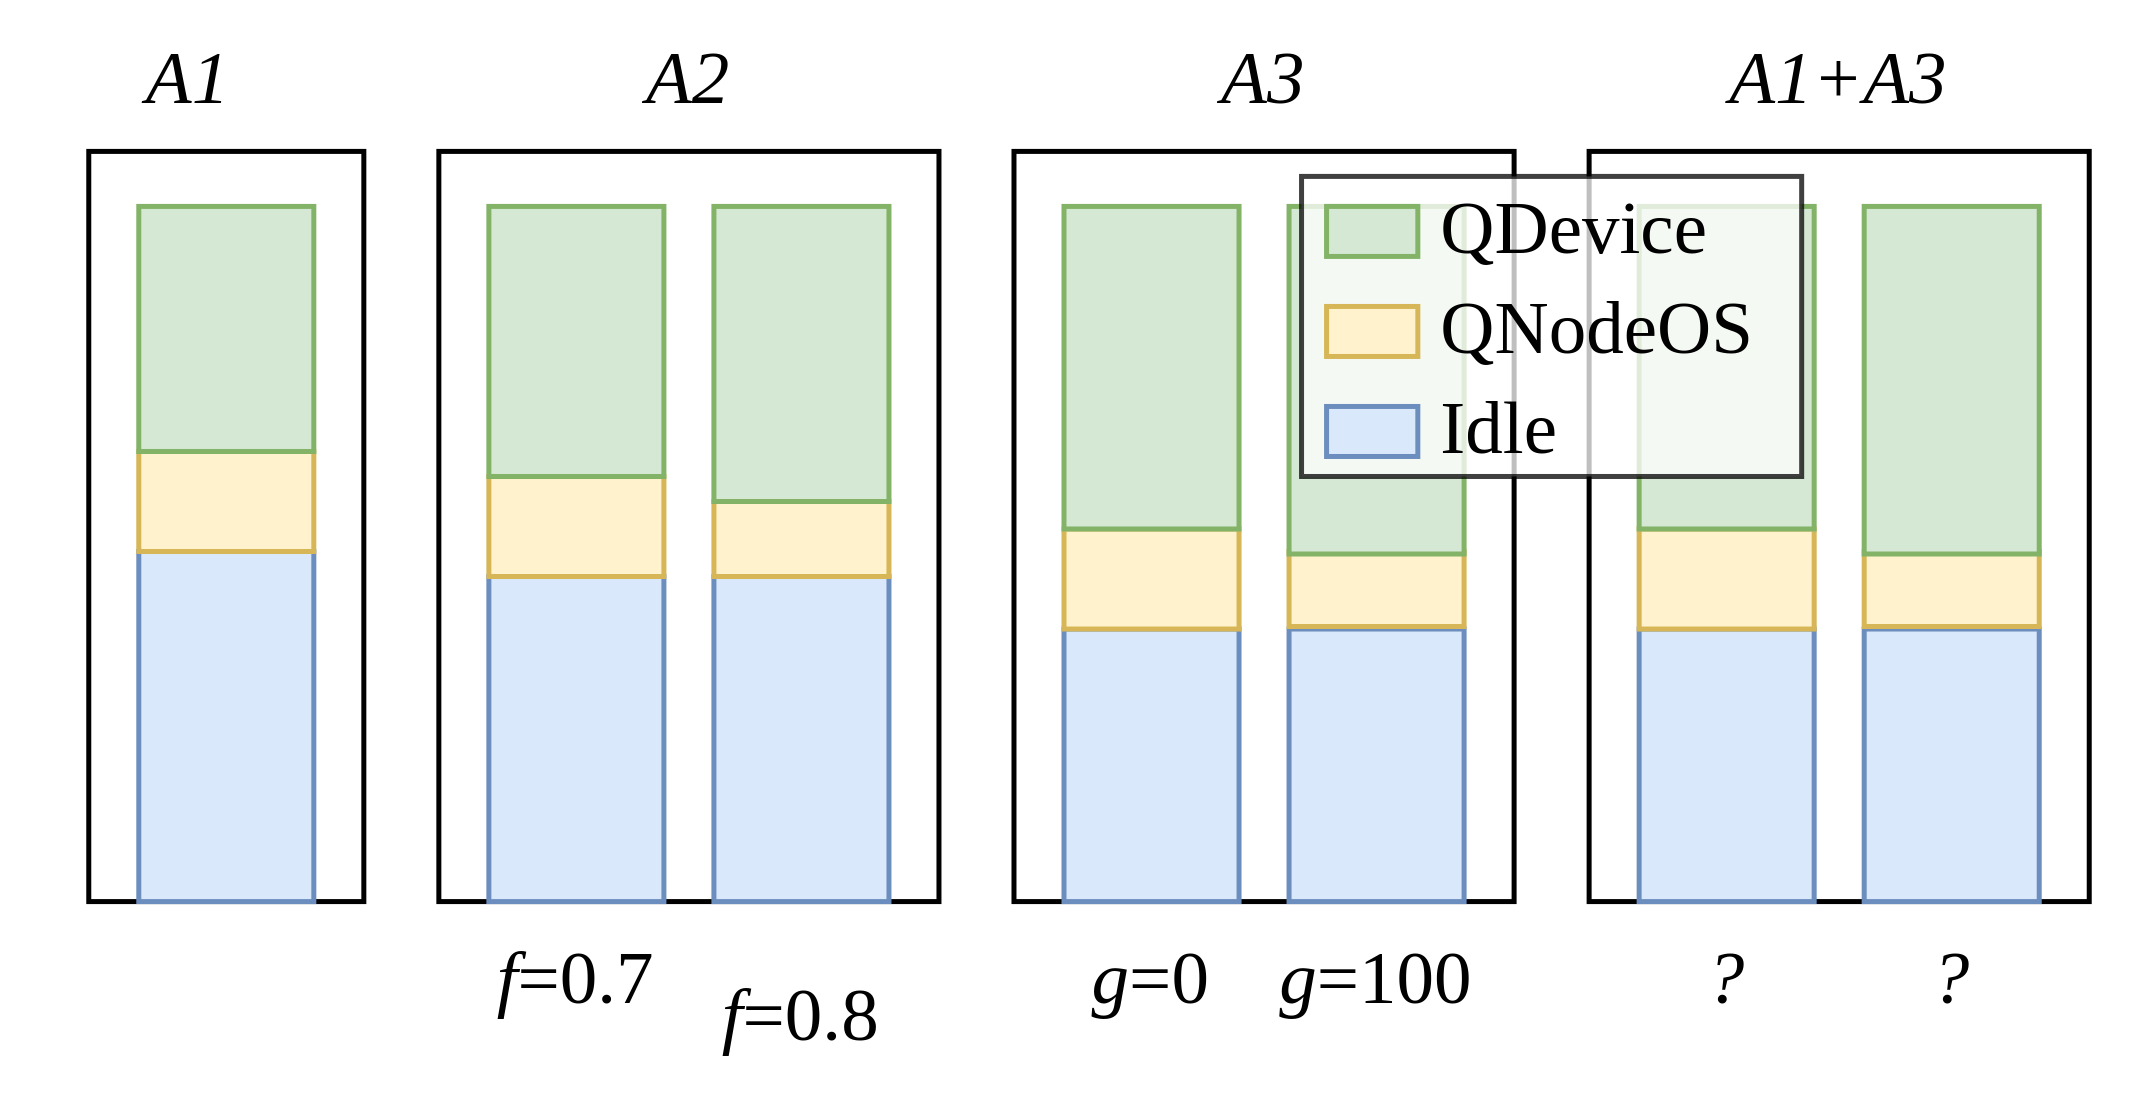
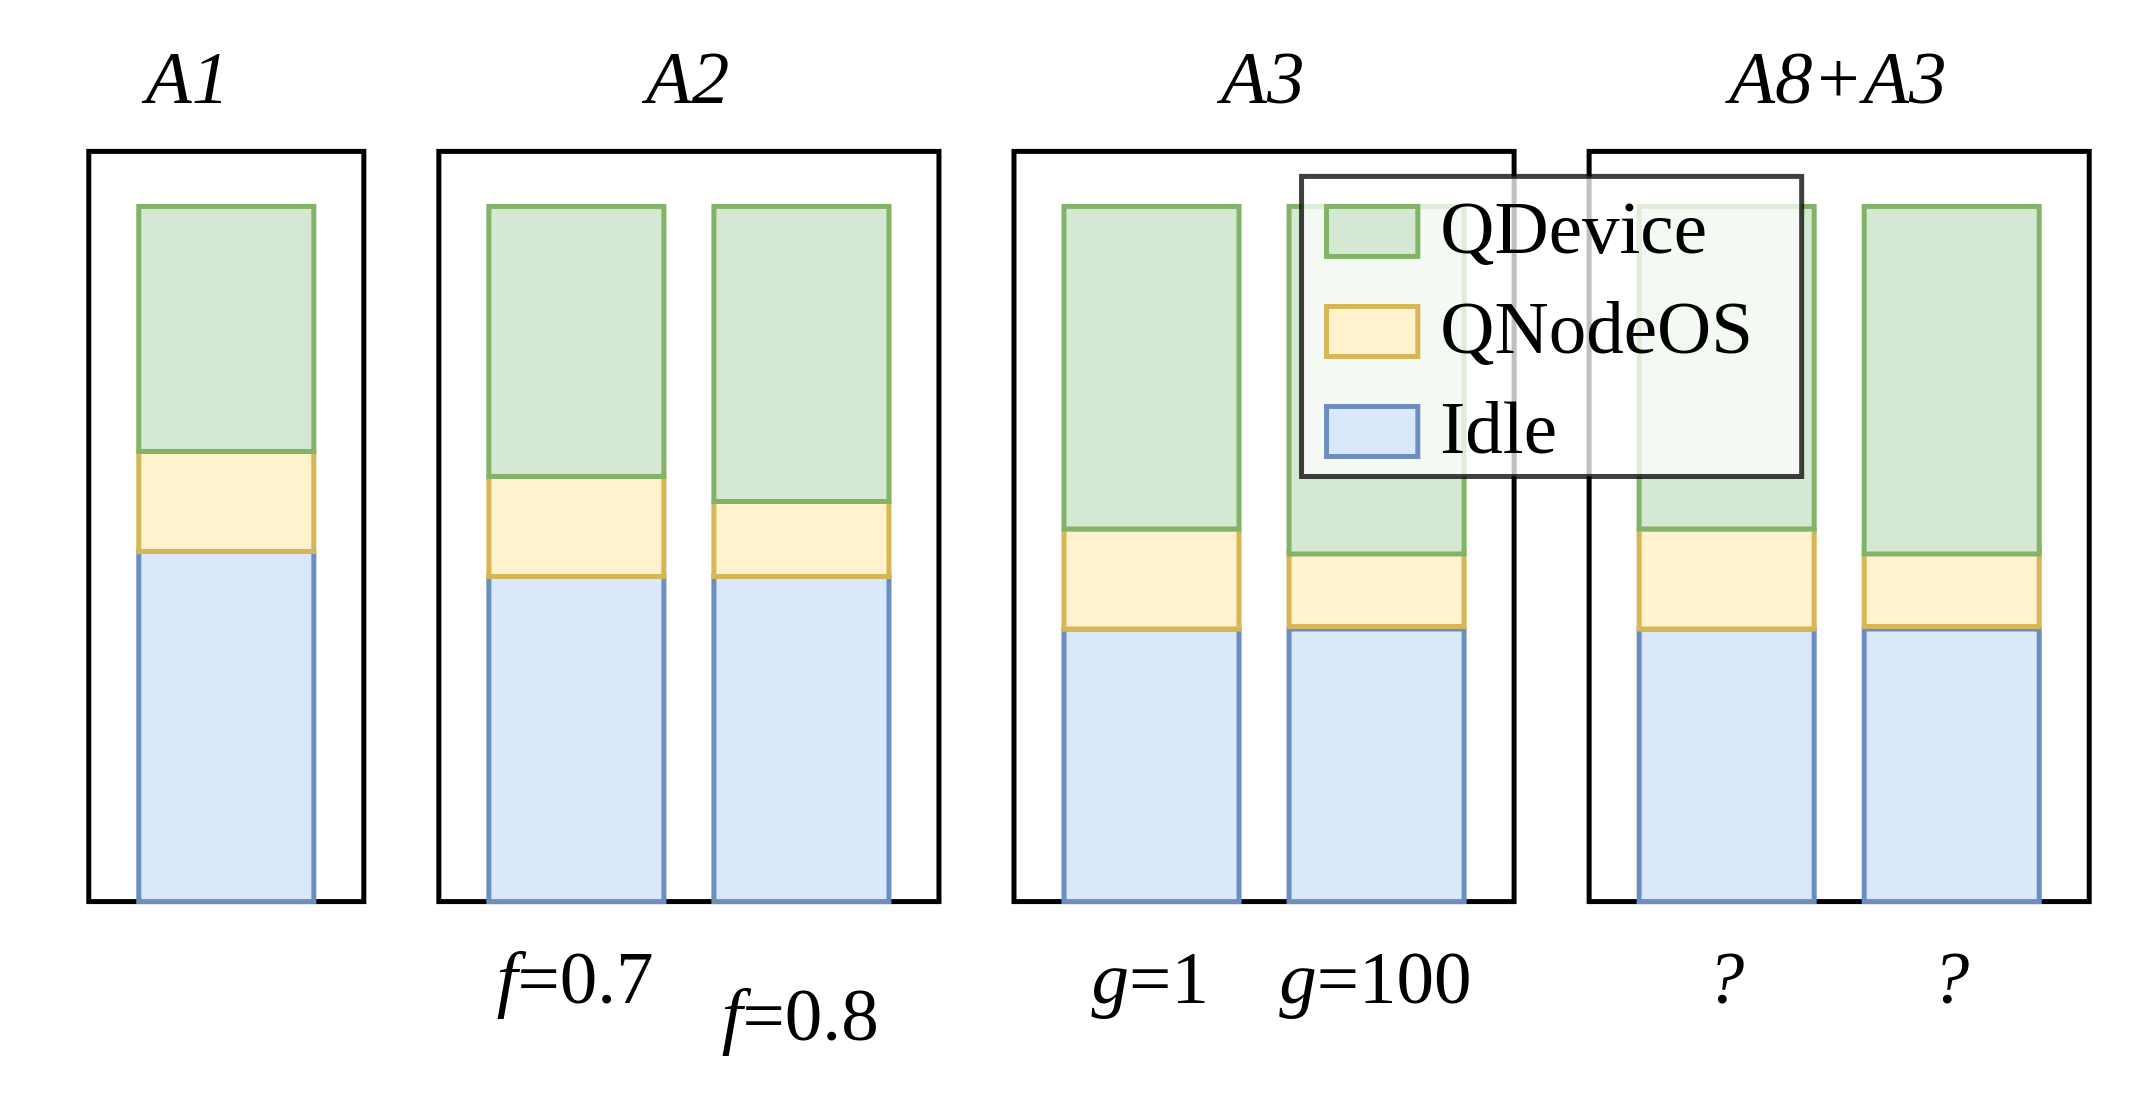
(1839, 76) -> (1839, 76)
(1151, 976) -> (1151, 976)
